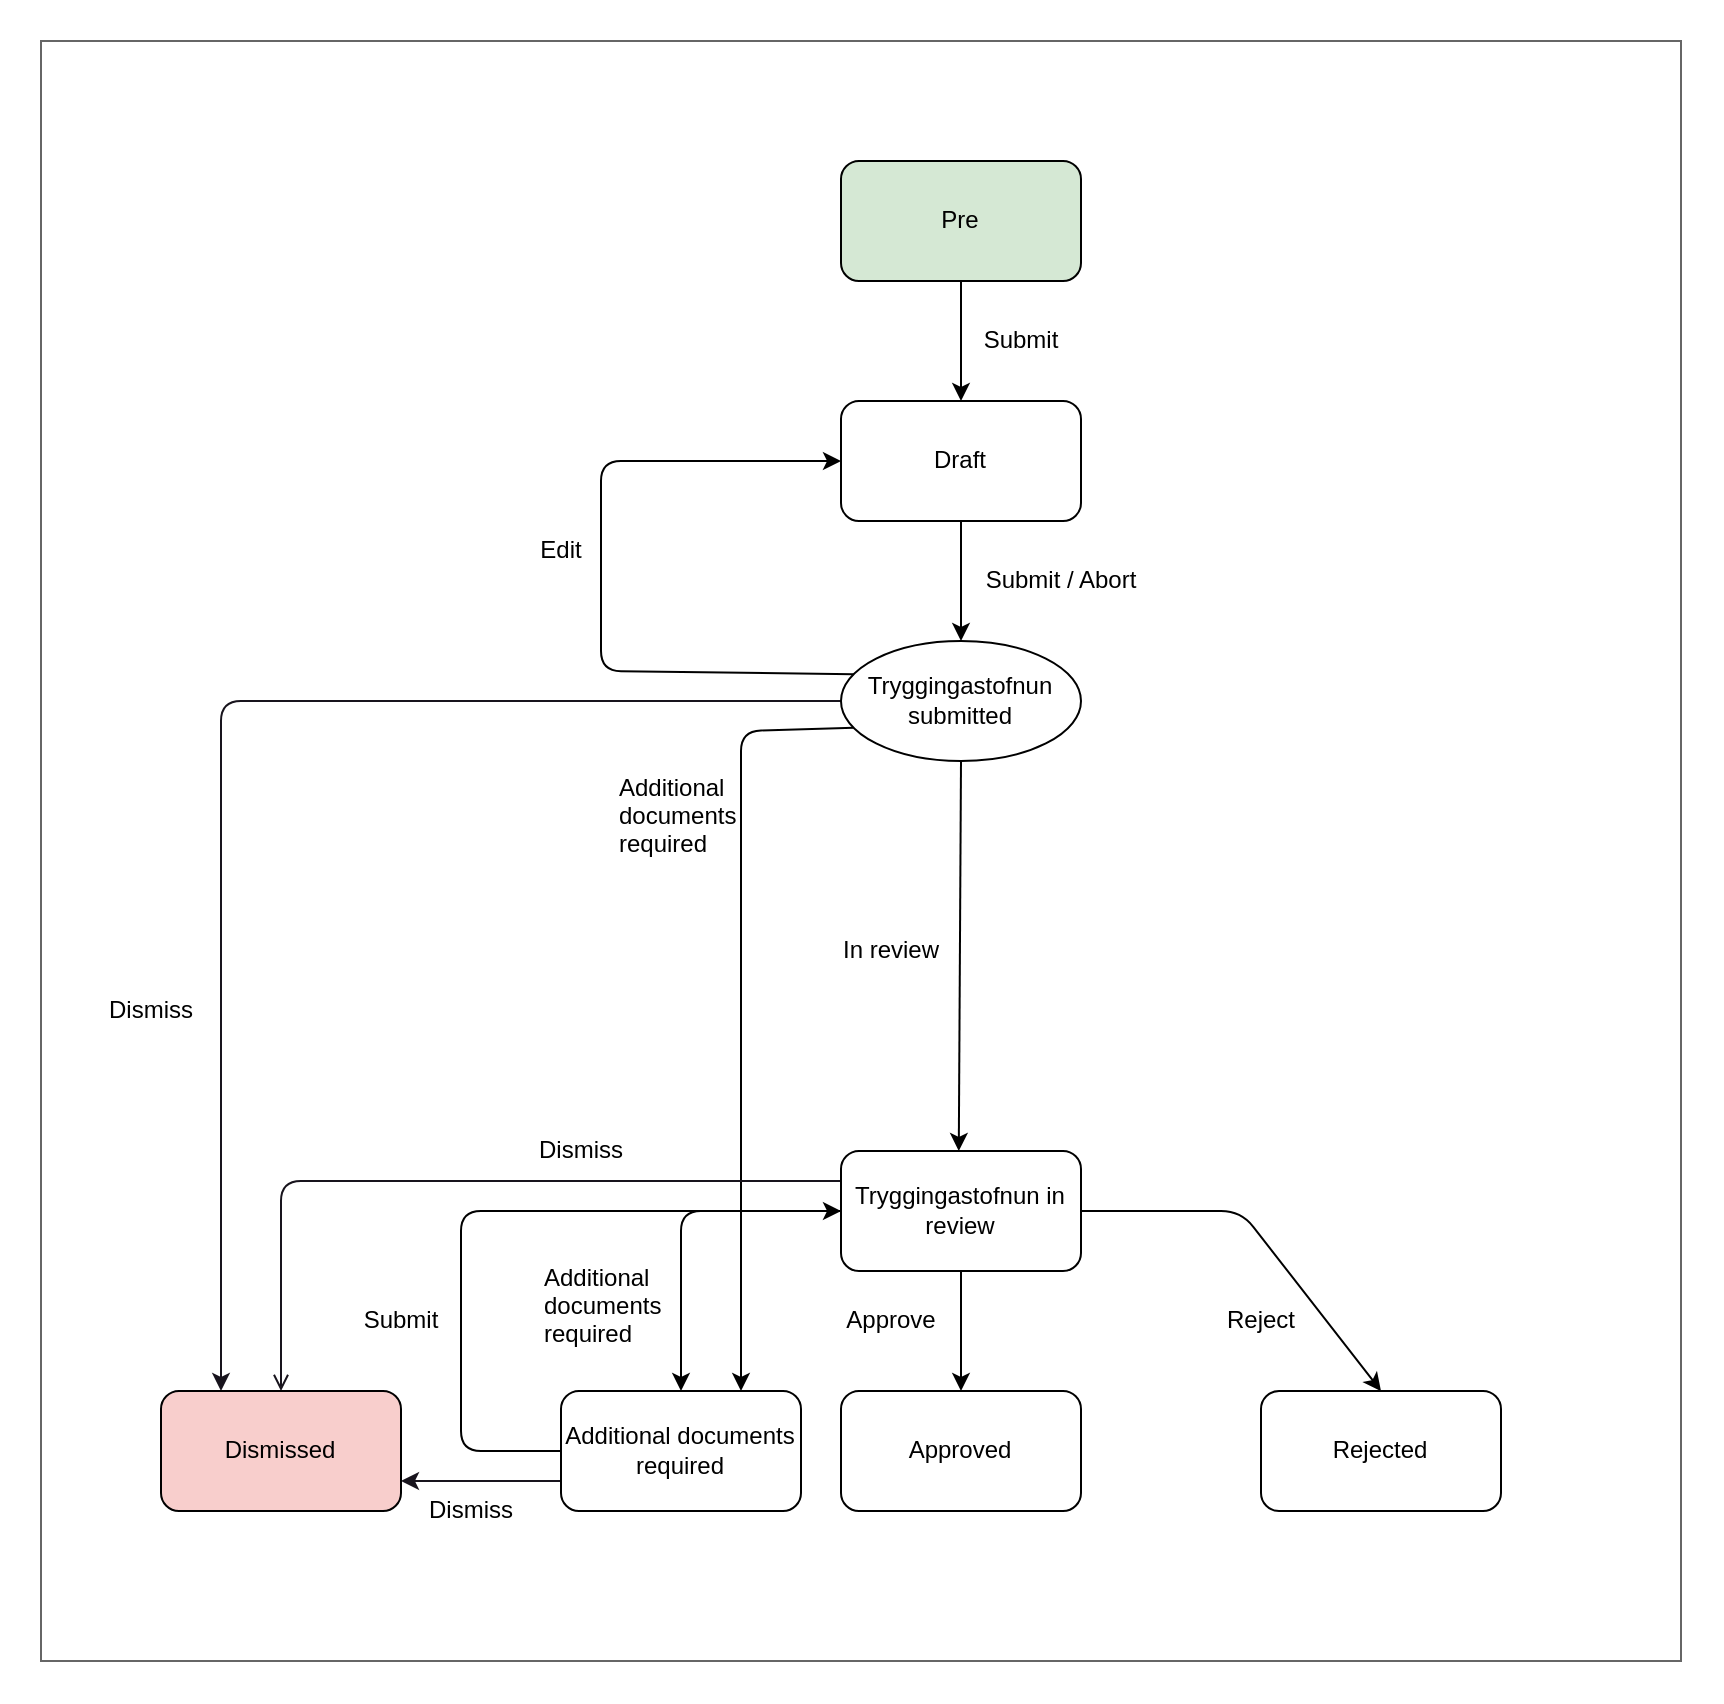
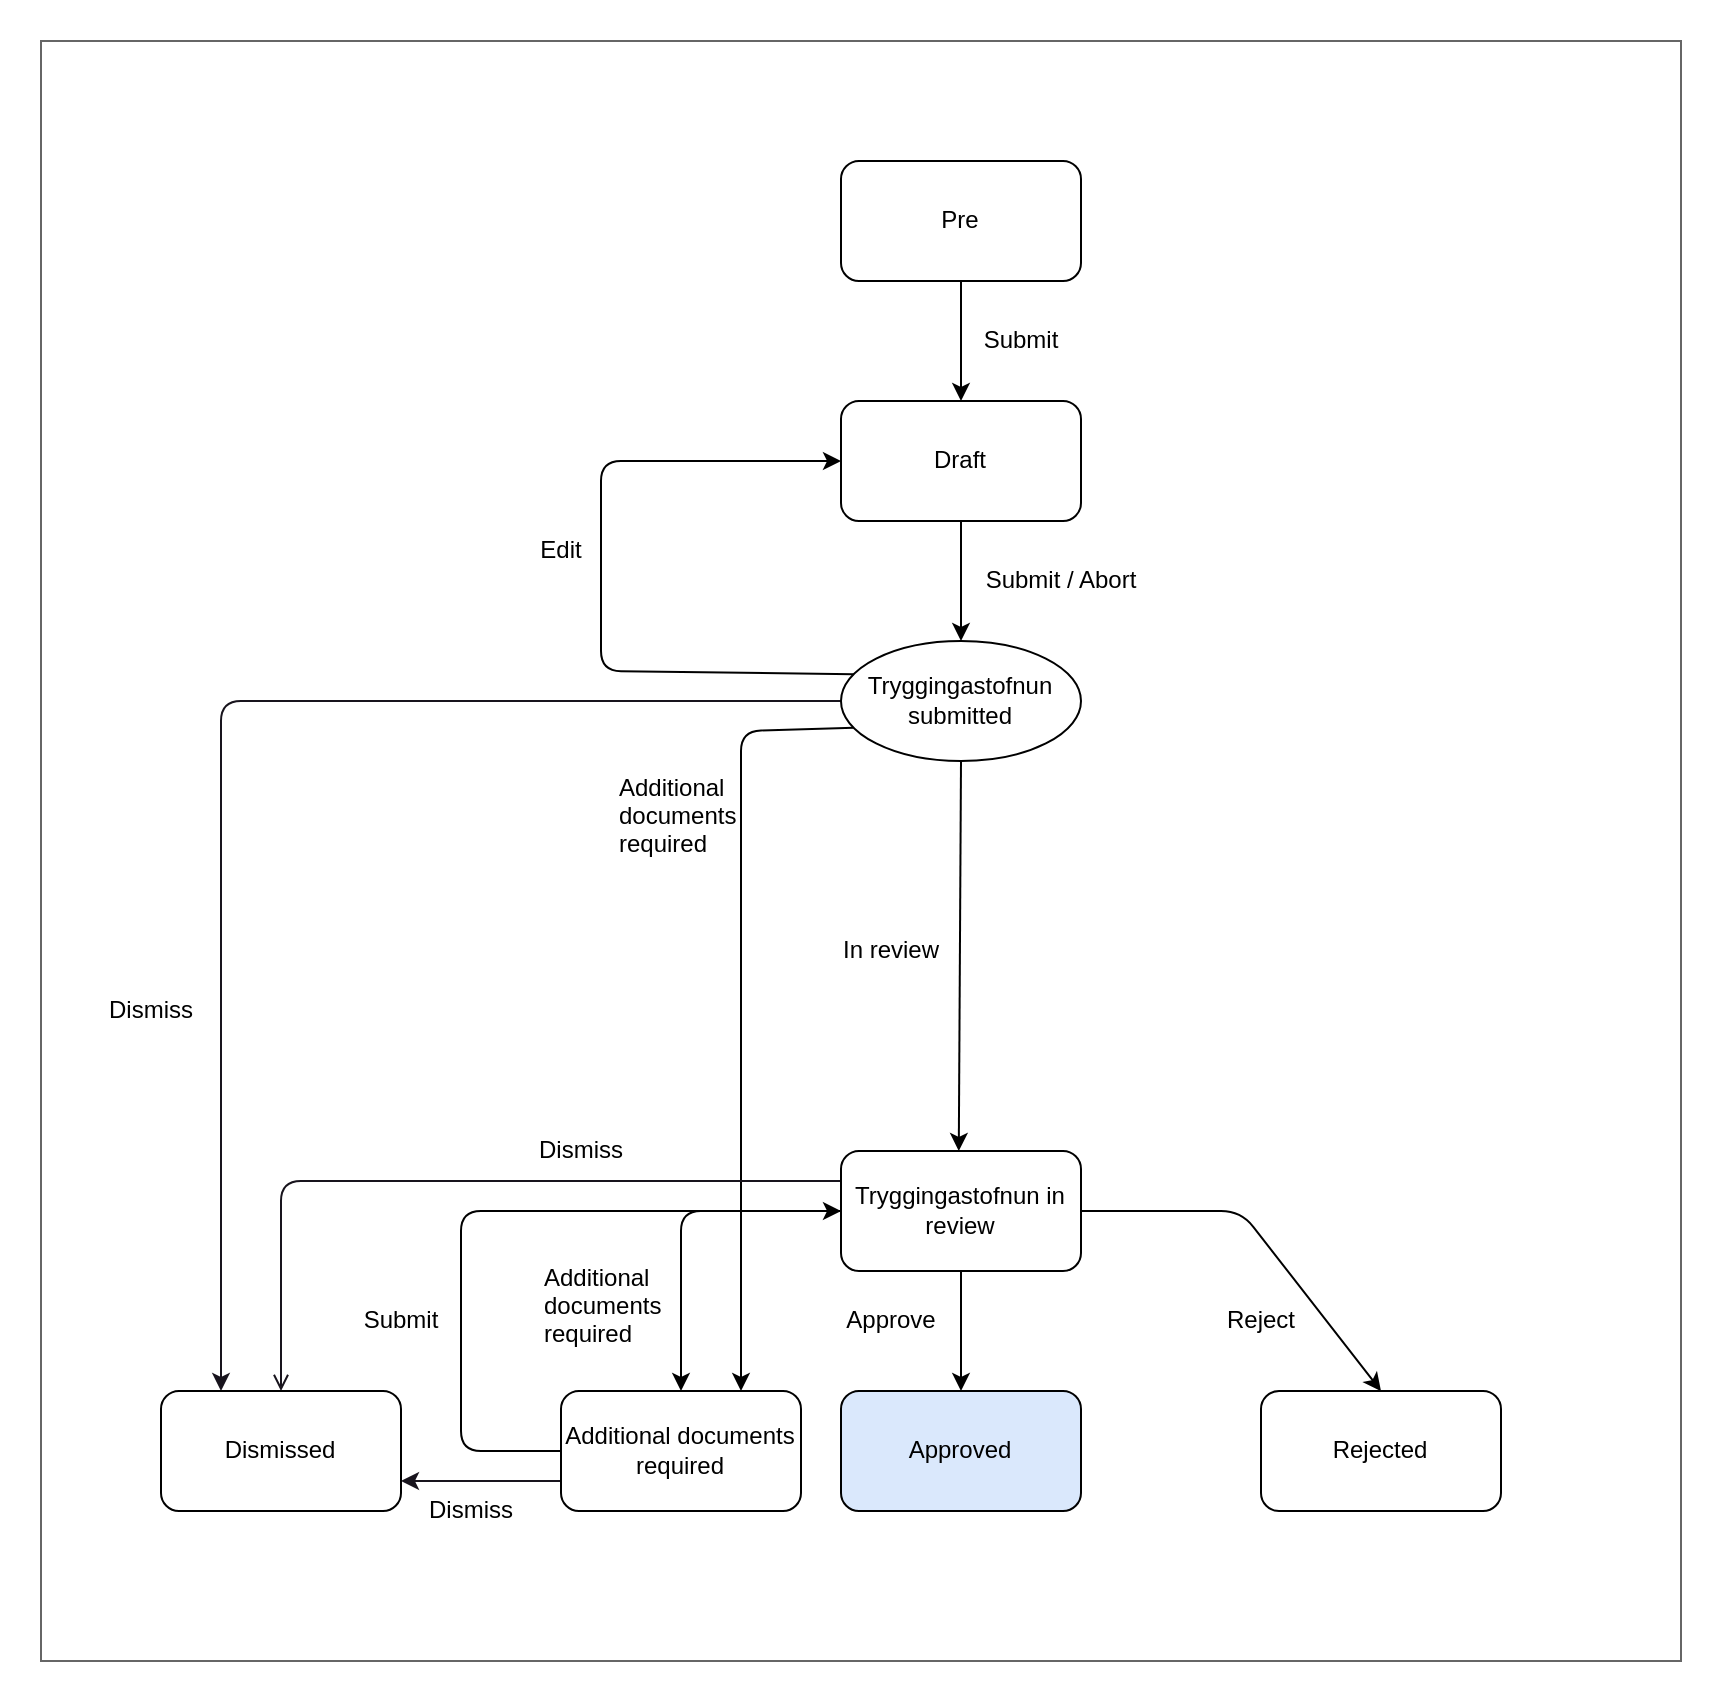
(961, 221) -> (961, 221)
(281, 1451) -> (281, 1451)
(961, 1451) -> (961, 1451)
